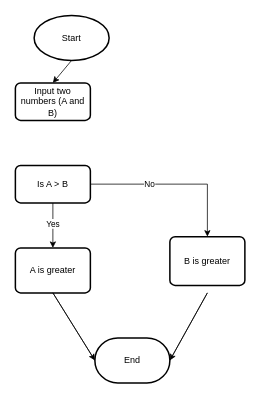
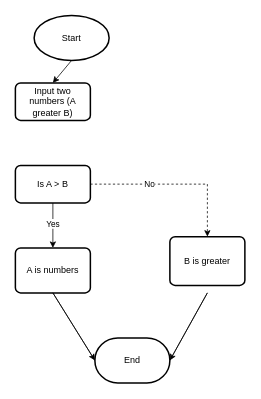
(53, 102) -> (53, 102)
(203, 184) -> (203, 184)
(53, 270) -> (53, 270)
